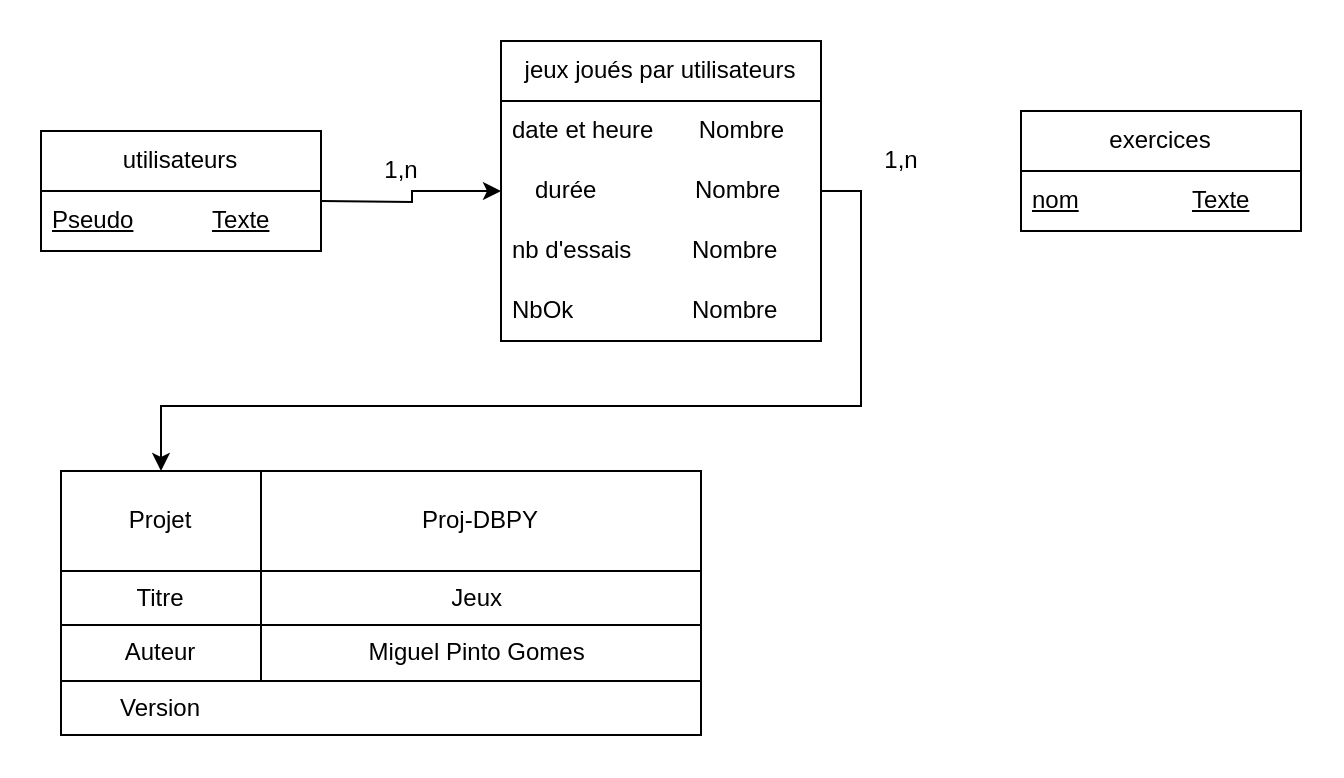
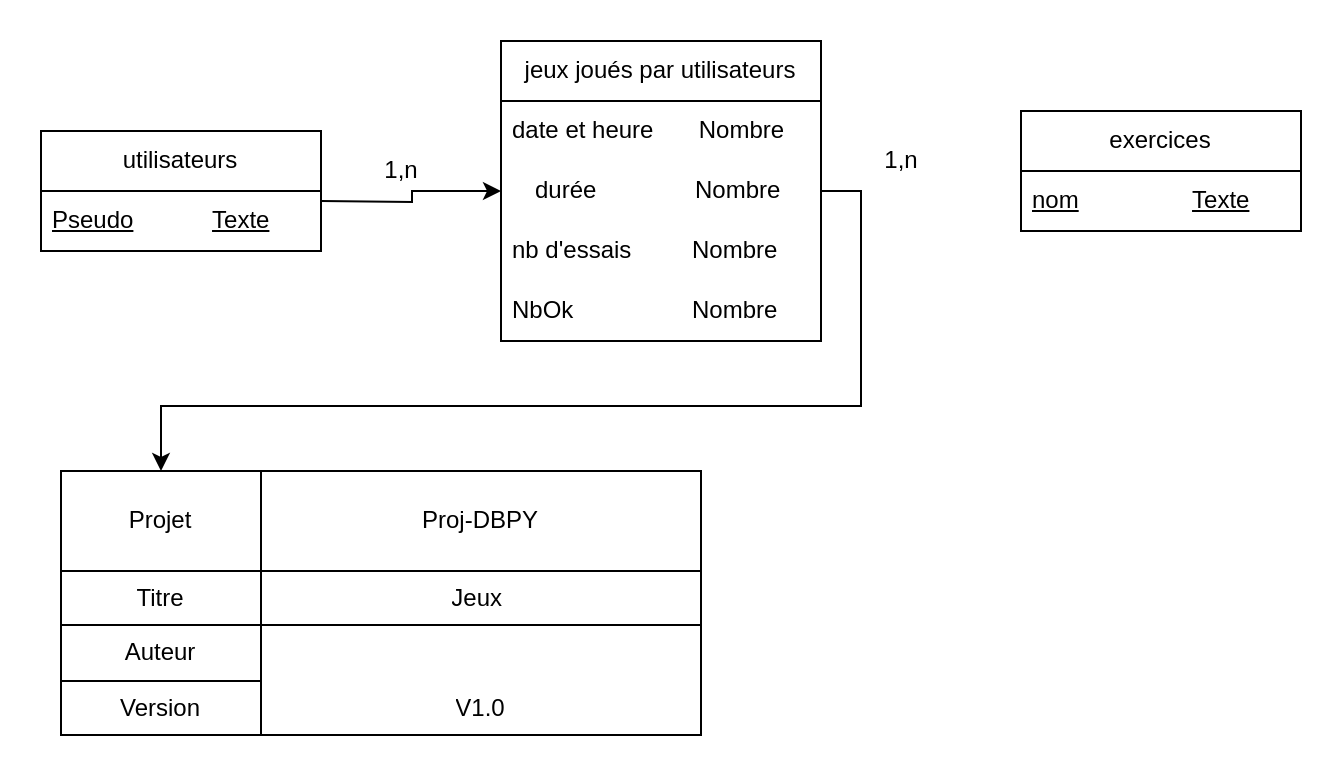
(481, 653) -> none
none -> (481, 708)
